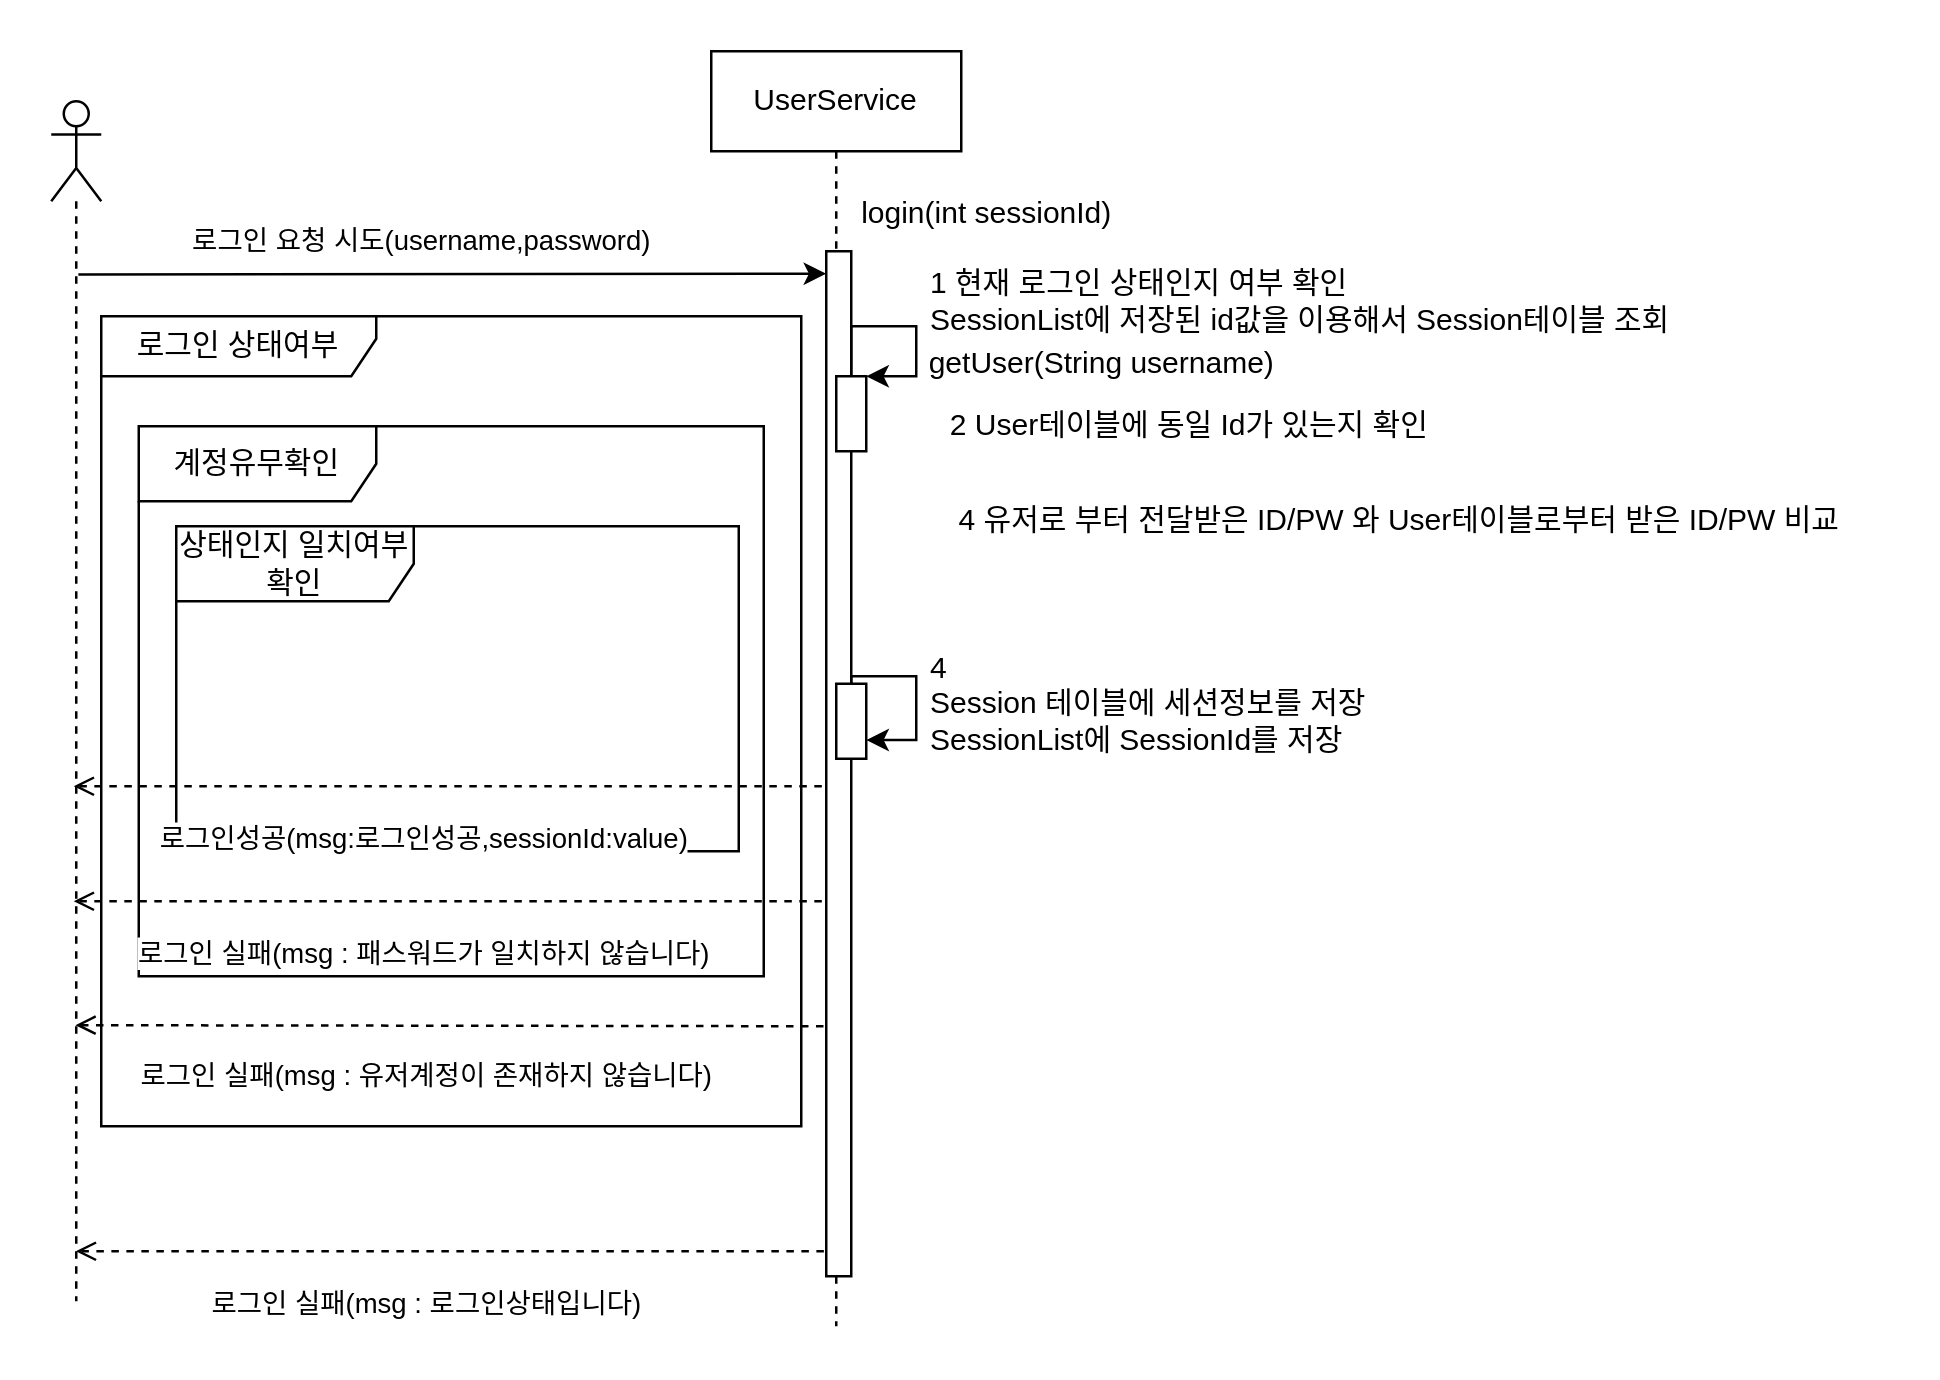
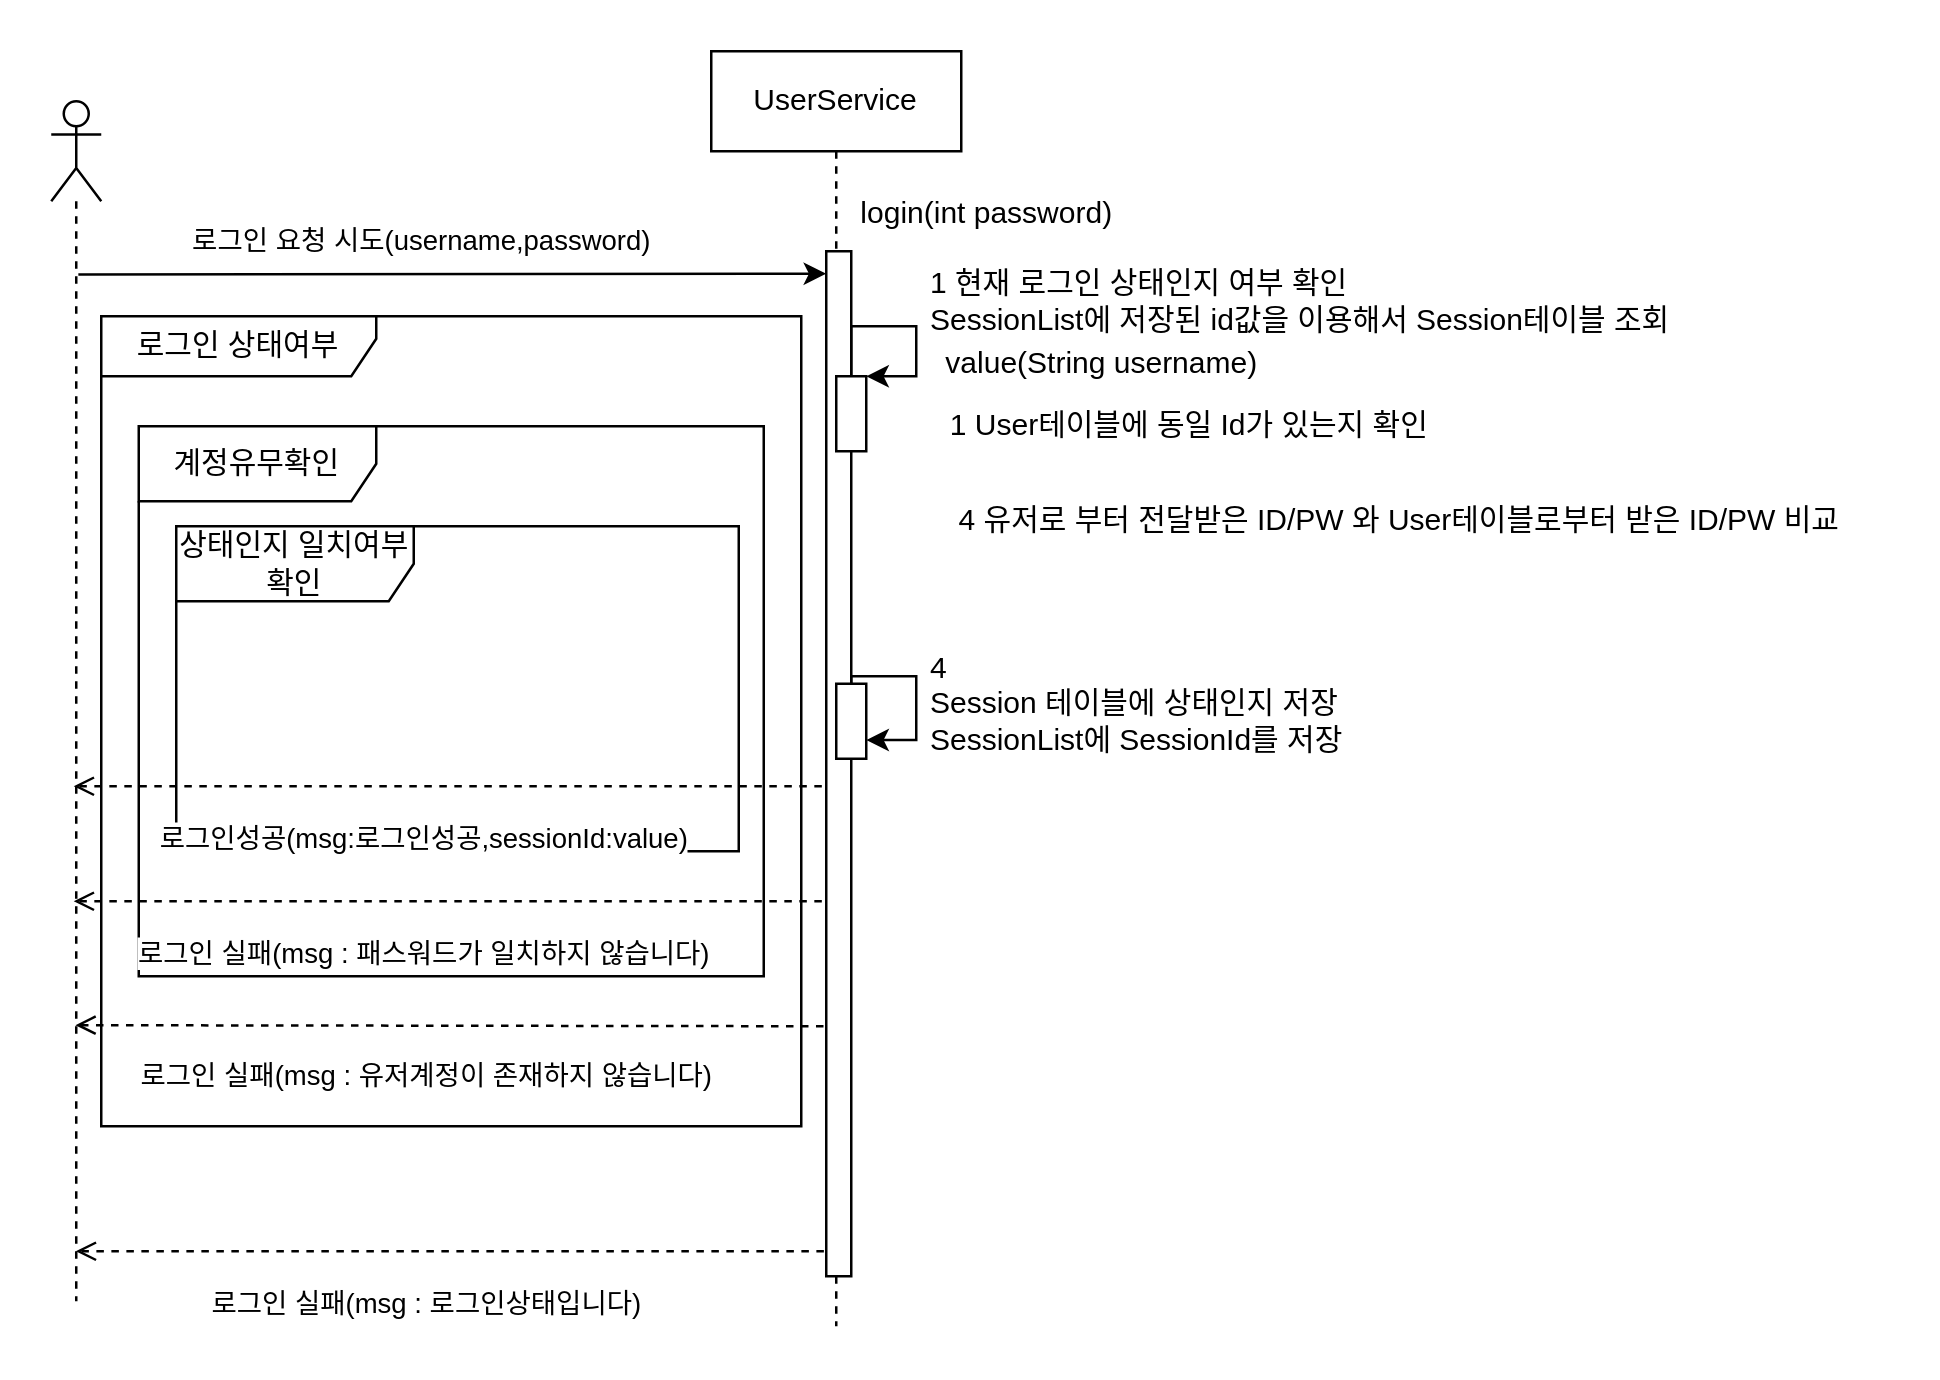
(988, 214) -> (988, 214)
(1103, 364) -> (1103, 364)
(1190, 426) -> (1190, 426)
(1165, 721) -> (1157, 721)
